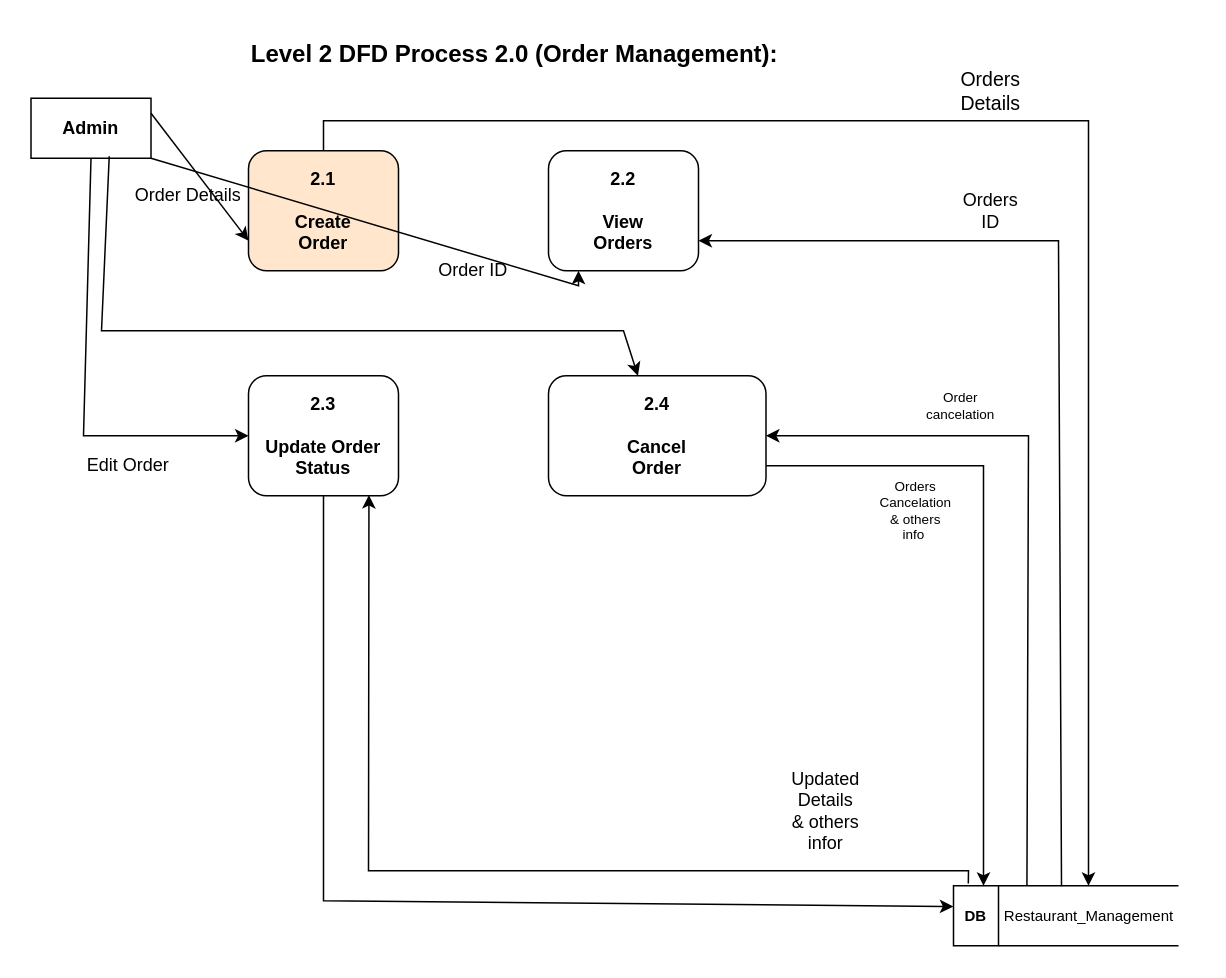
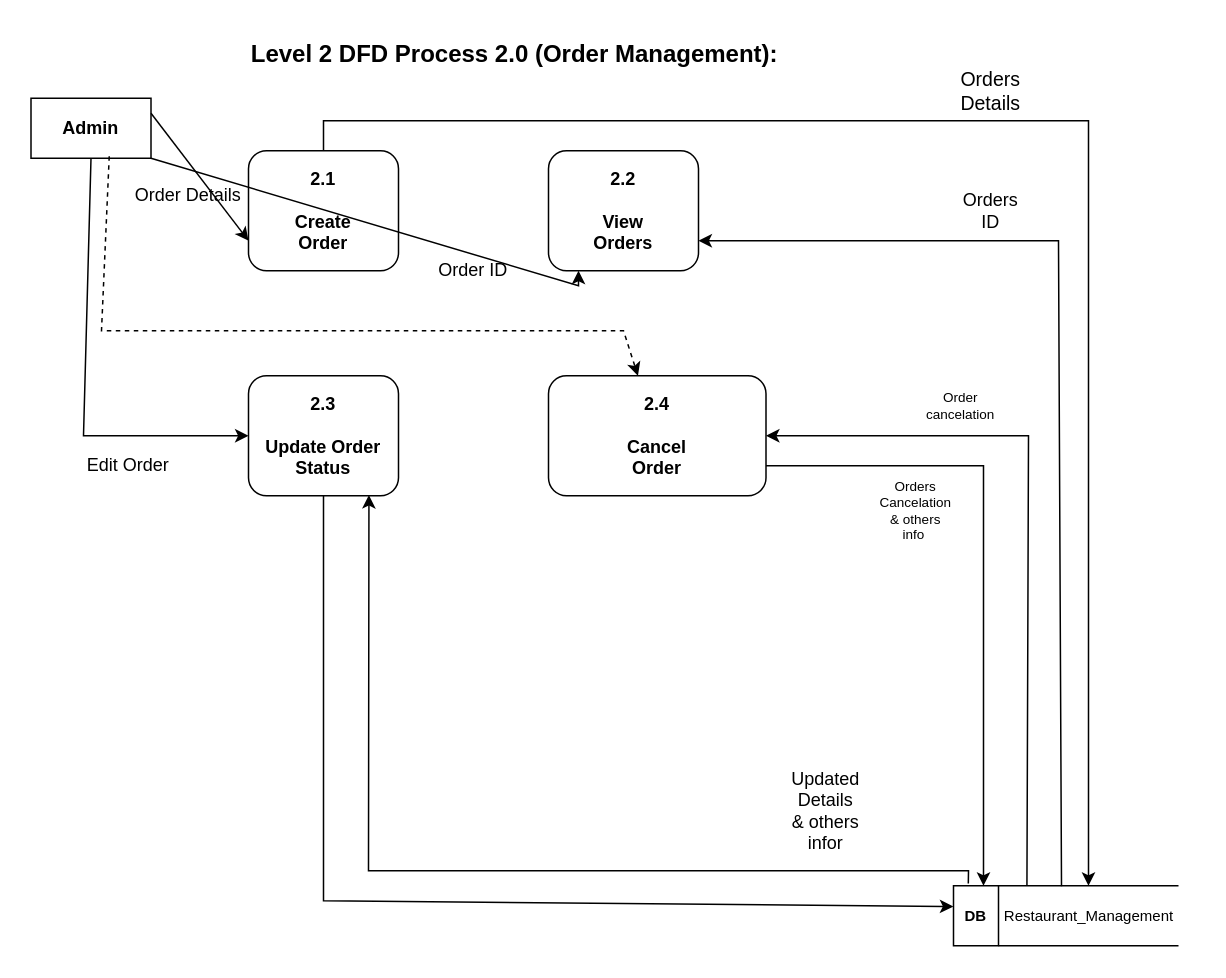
(323, 211) -> (323, 211)
(292, 331) -> (292, 331)
